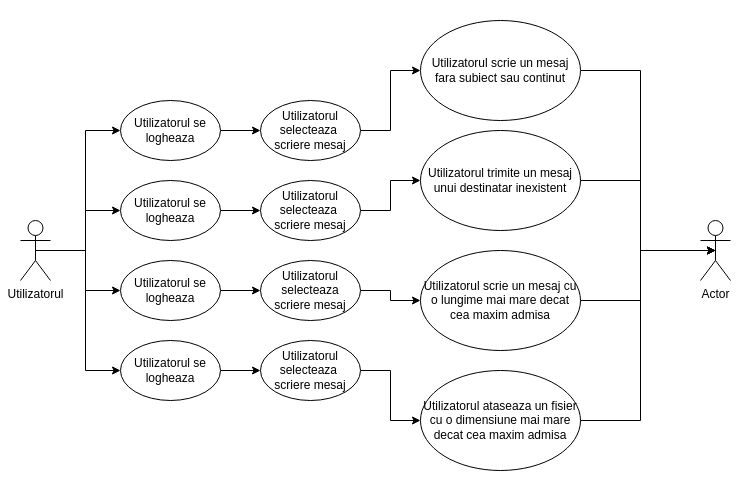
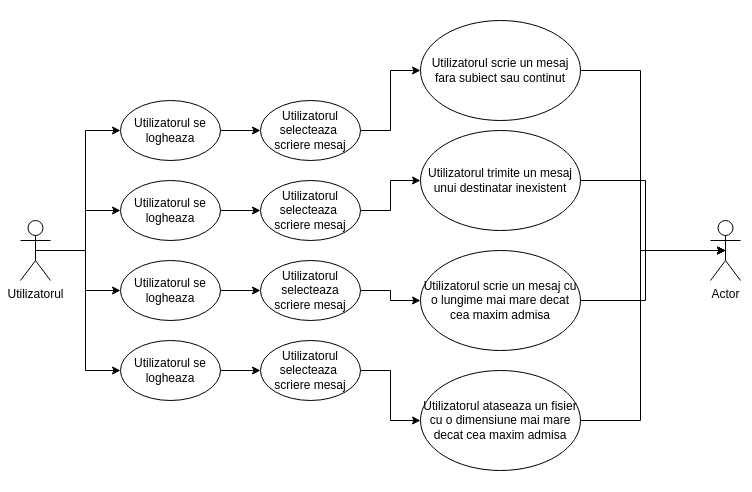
(716, 251) -> (726, 251)
